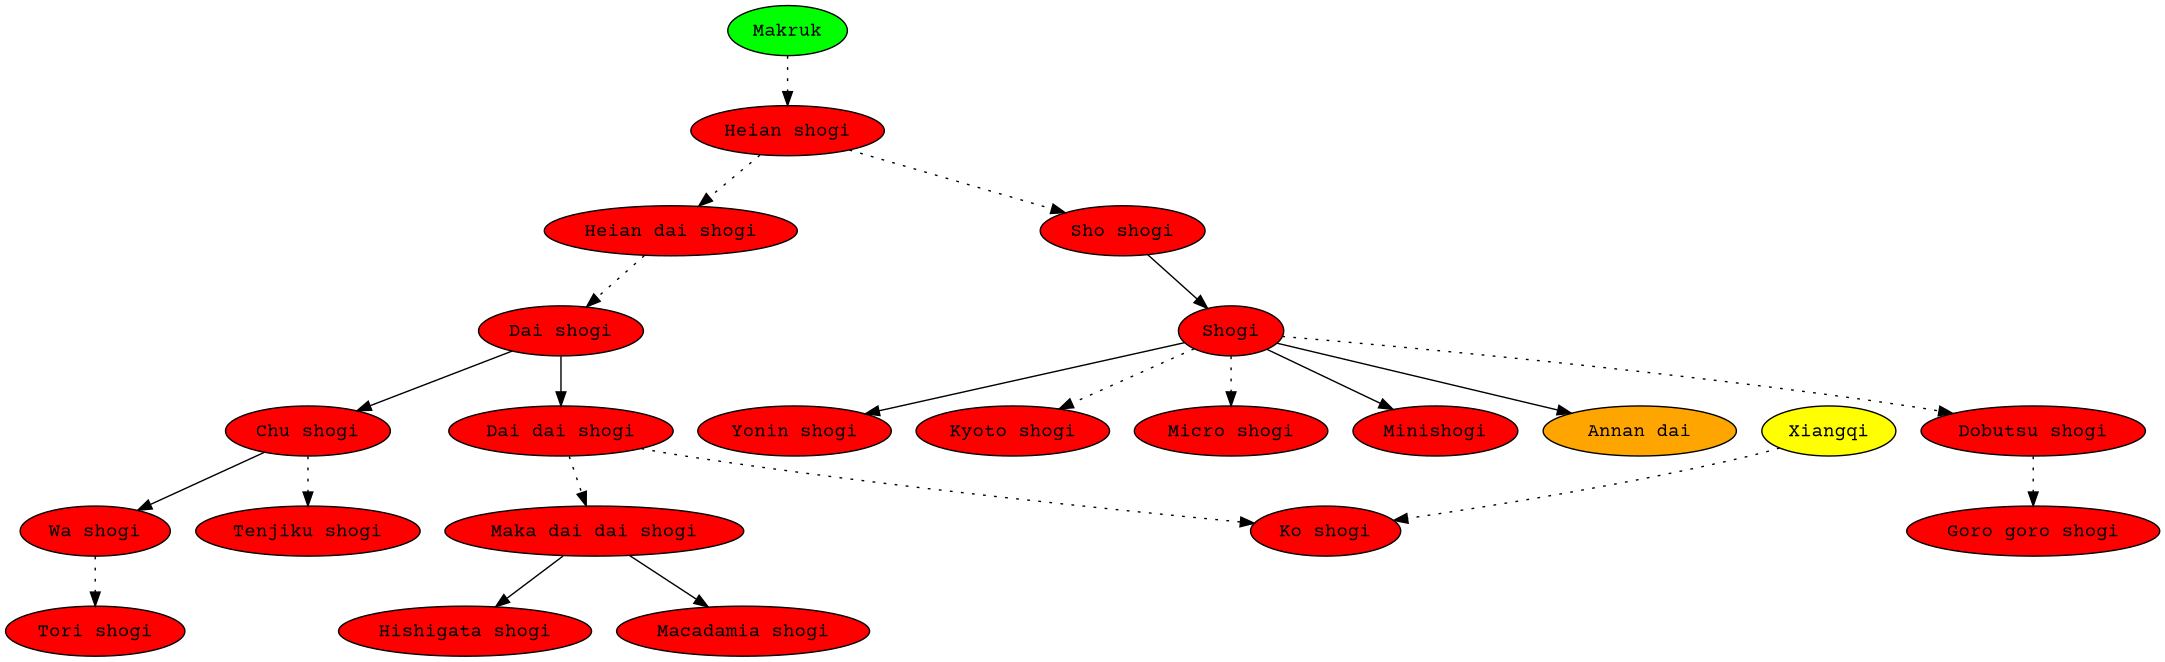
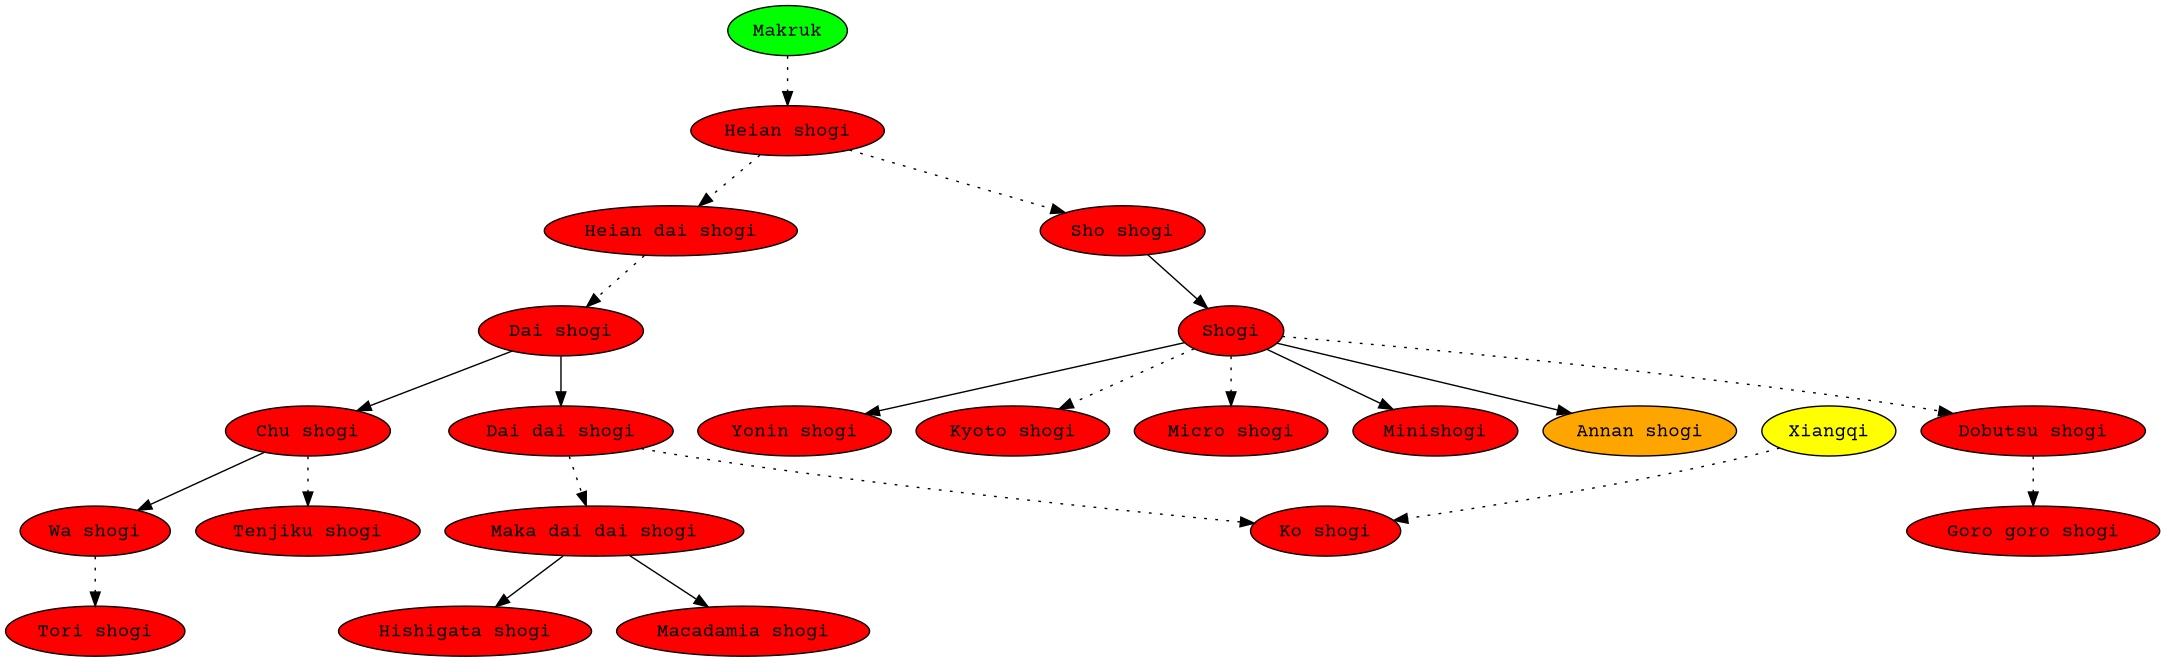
(1640, 431) -> (1640, 431)
